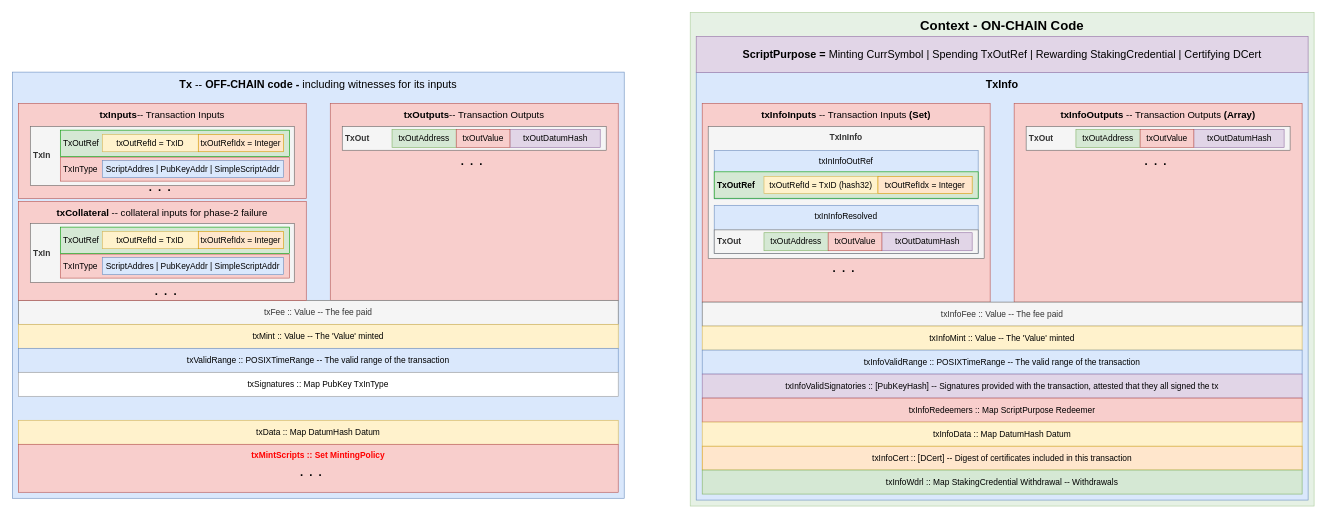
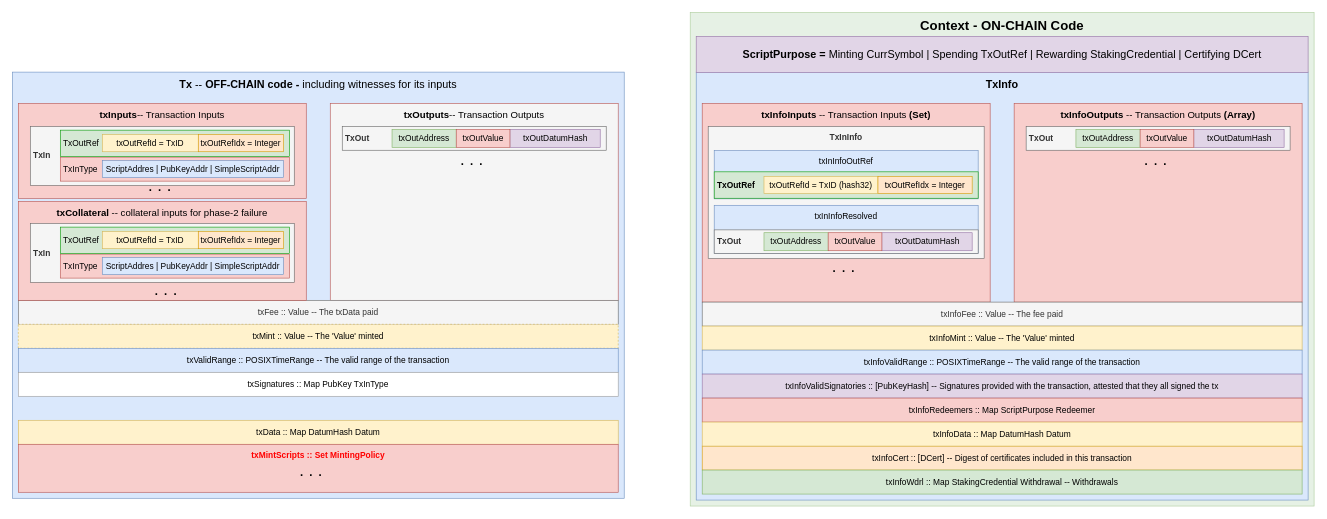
(474, 202) -> (474, 202)
(318, 312) -> (318, 312)
(318, 336) -> (318, 336)
